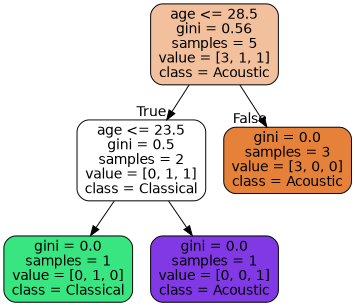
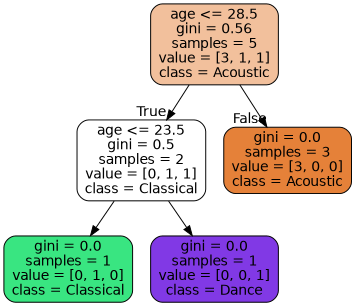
(215, 269) -> (215, 269)
